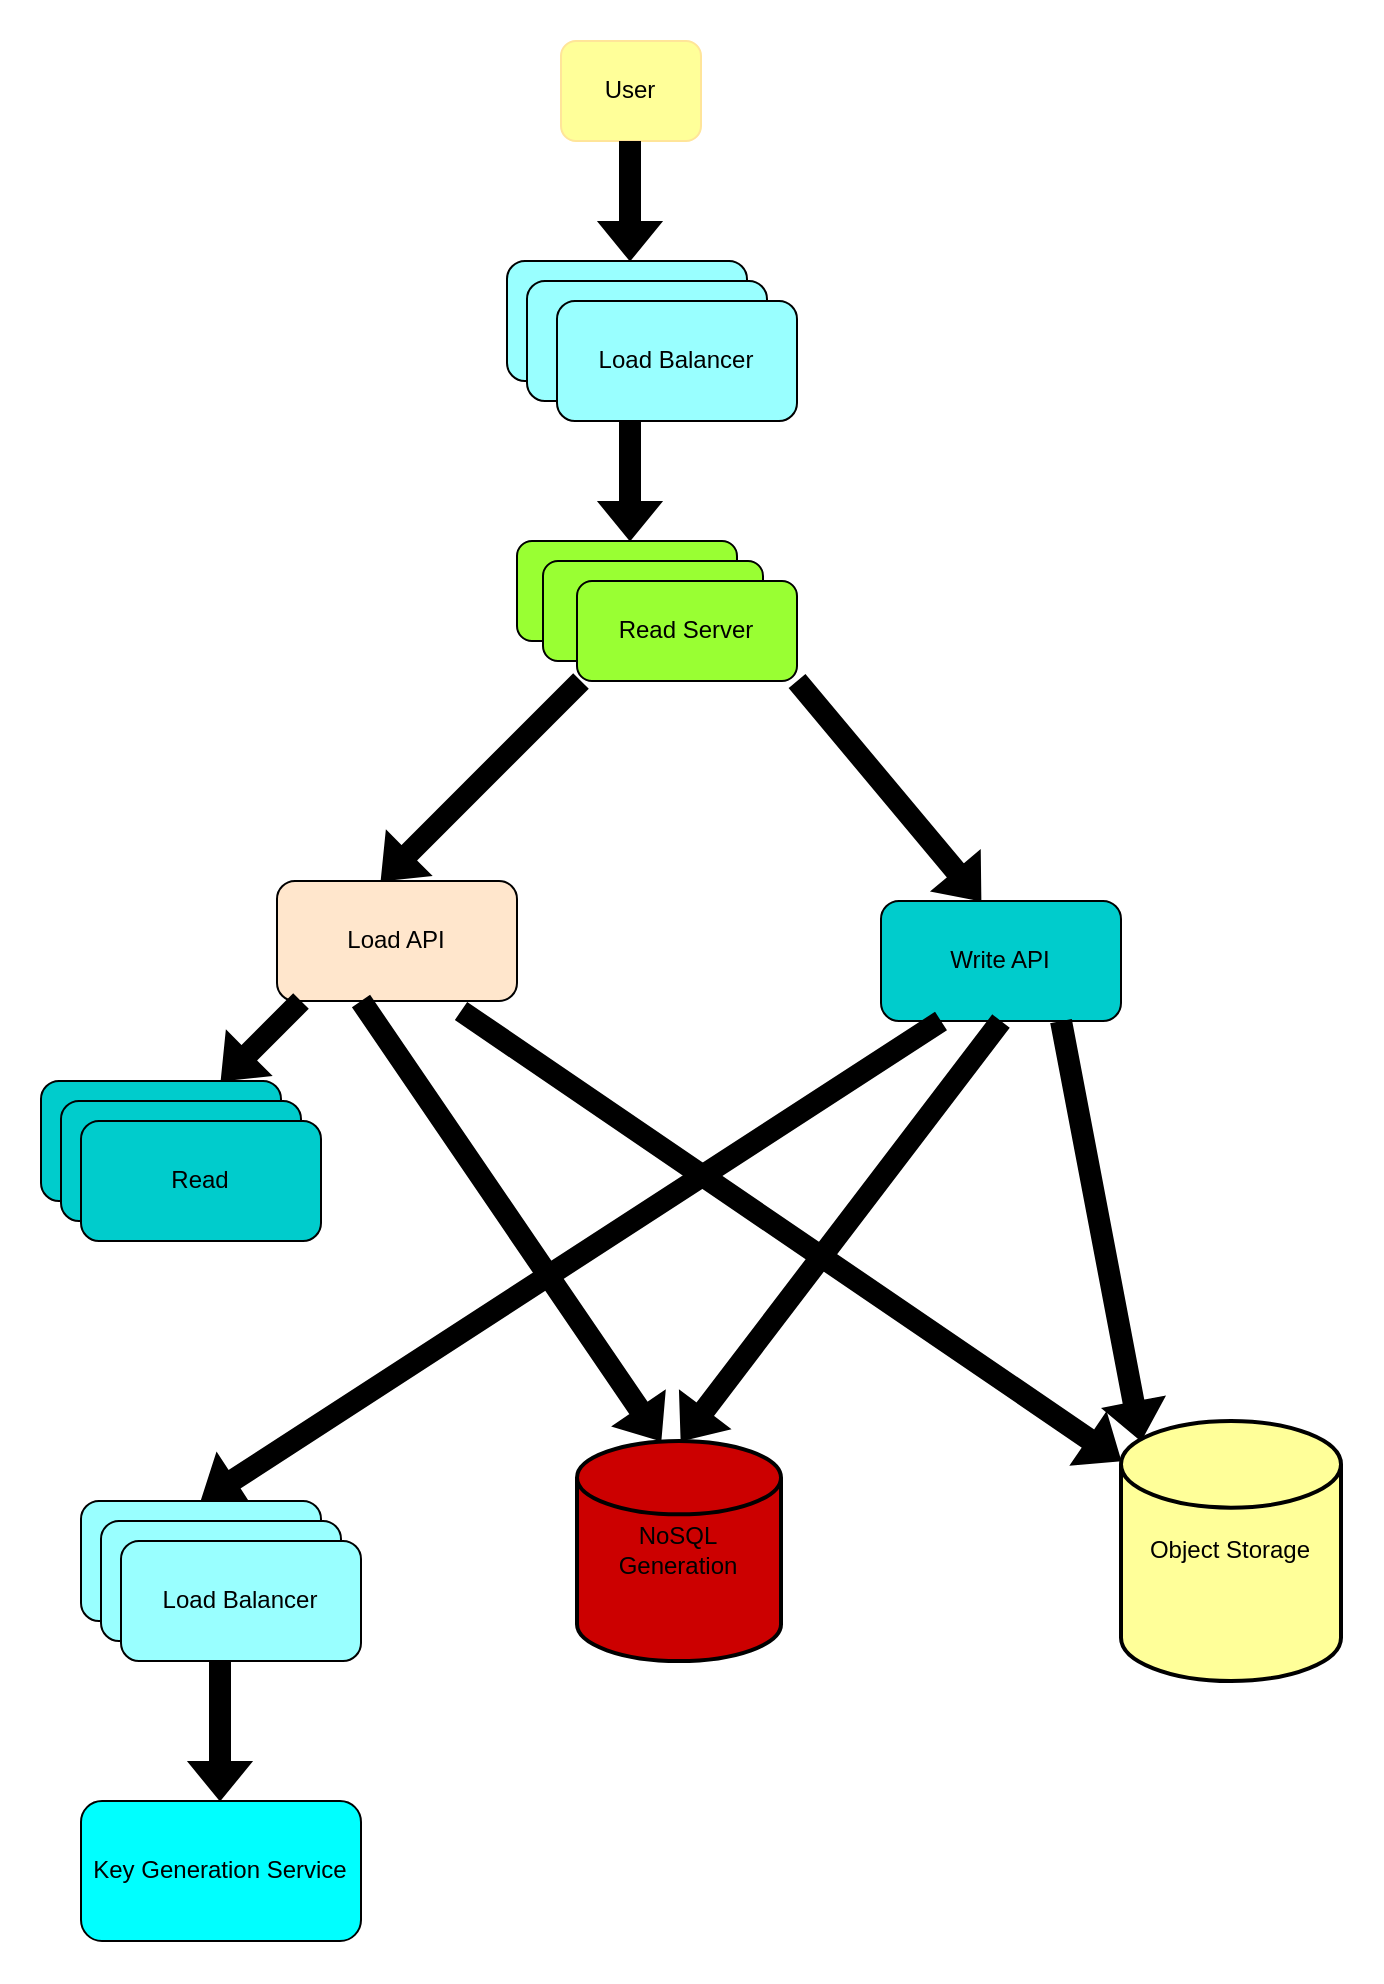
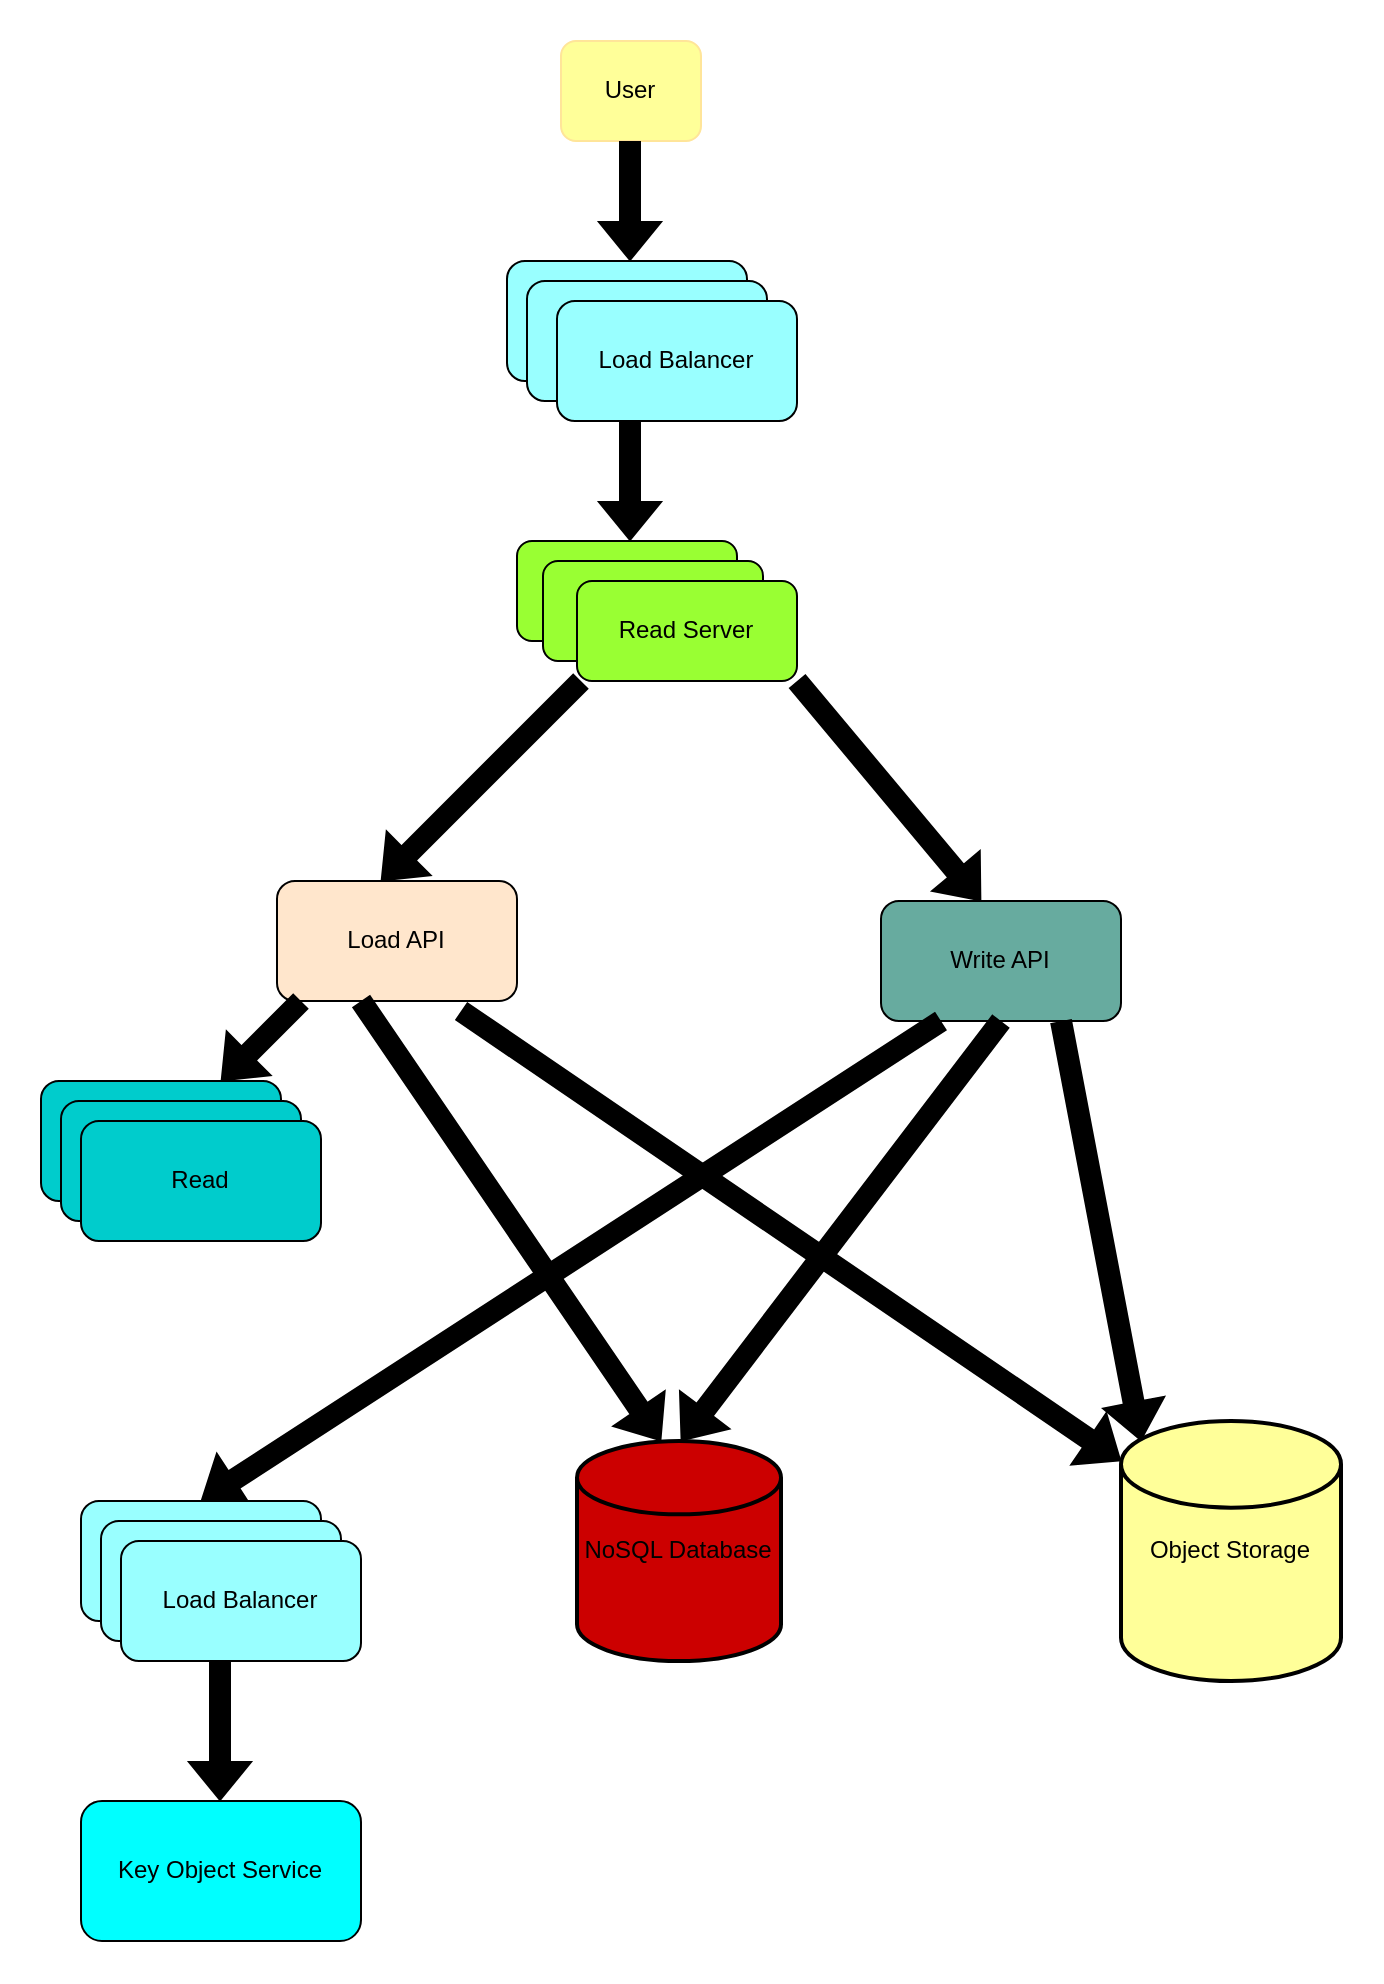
(1001, 961) -> (1001, 961)
(679, 1551) -> (679, 1551)
(221, 1871) -> (221, 1871)
